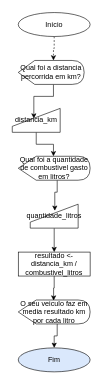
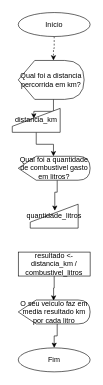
(51, 72) -> (51, 80)
(54, 246) -> none
(54, 360) -> (54, 360)
